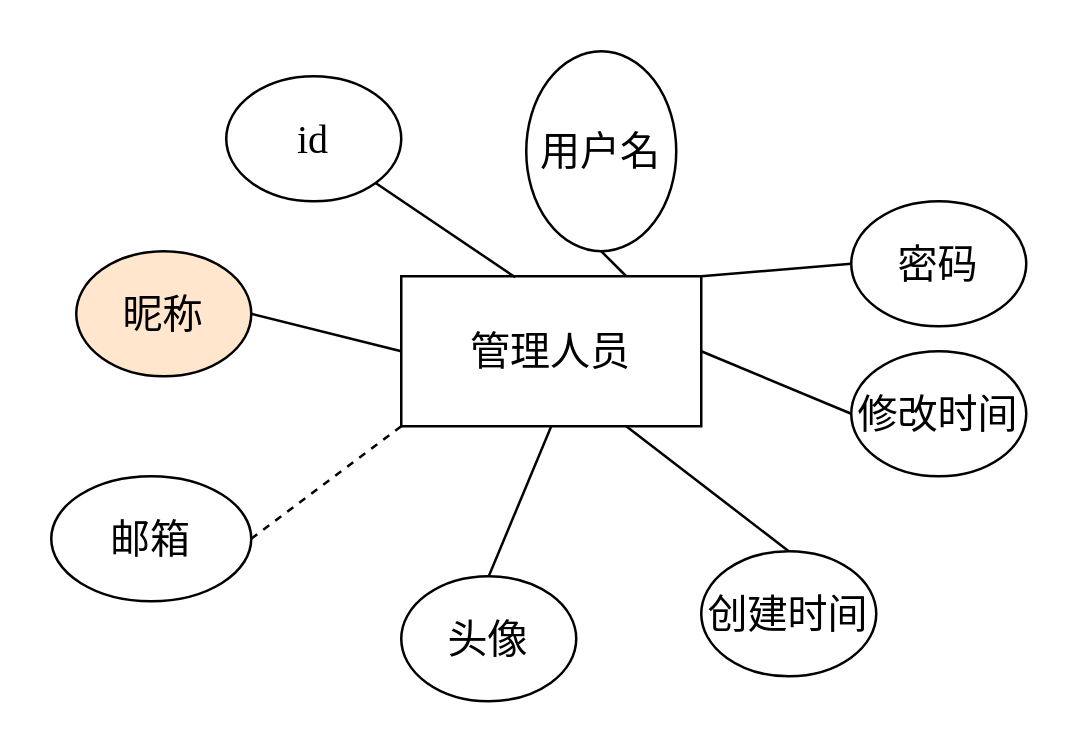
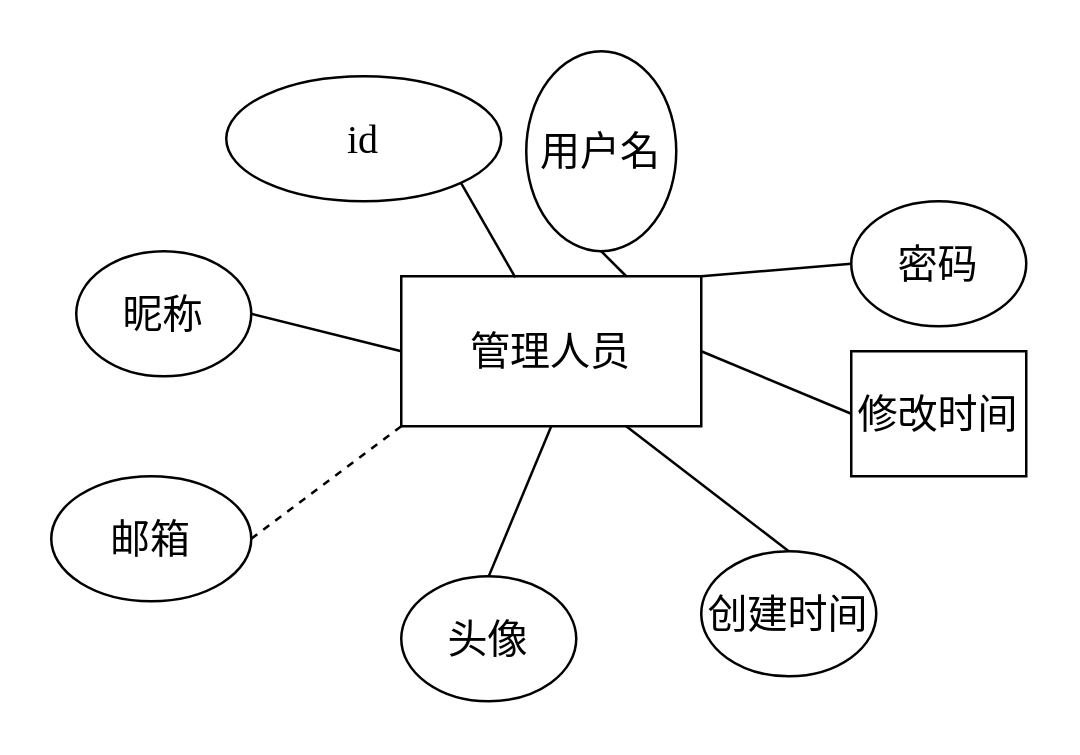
(314, 139) -> (364, 139)
(164, 314) -> (164, 314)
(939, 414) -> (939, 414)
